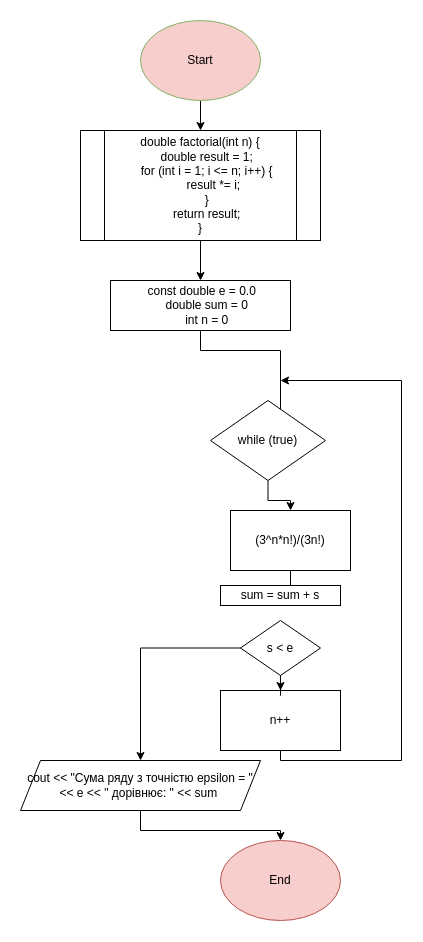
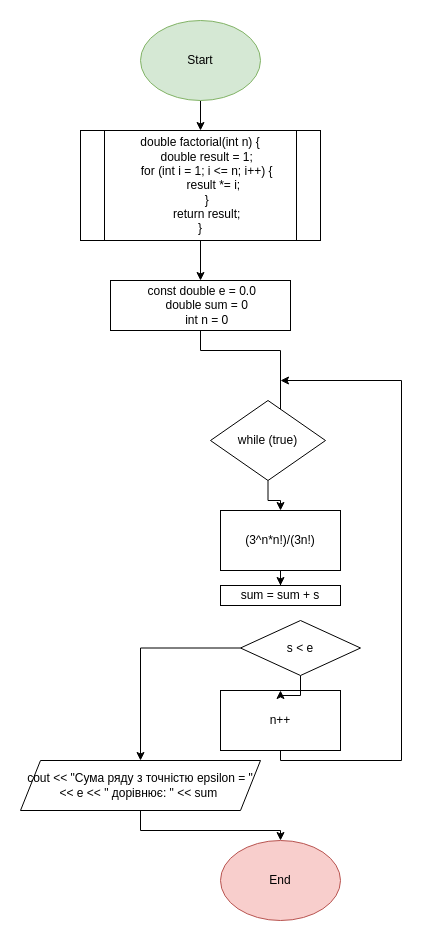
(201, 61) -> (201, 61)
(291, 541) -> (281, 541)
(281, 648) -> (301, 648)
